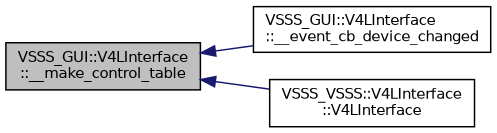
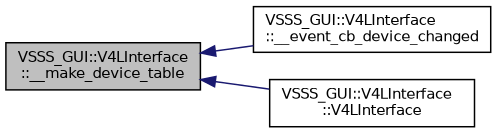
(103, 66) -> (103, 66)
(372, 103) -> (372, 103)
